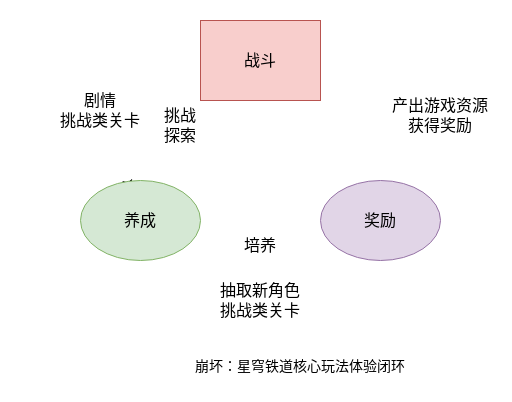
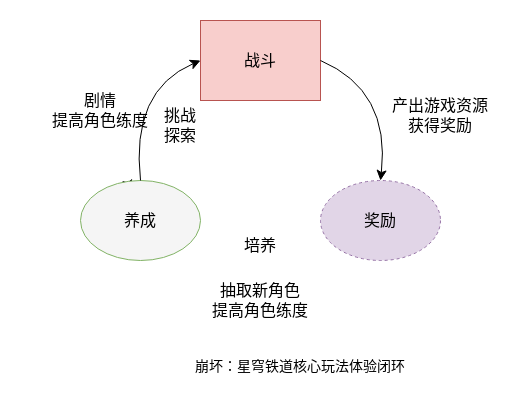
none -> (371, 105)
(101, 111) -> (101, 111)
none -> (147, 112)
(141, 221) -> (141, 221)
(381, 221) -> (381, 221)
(261, 301) -> (261, 301)
